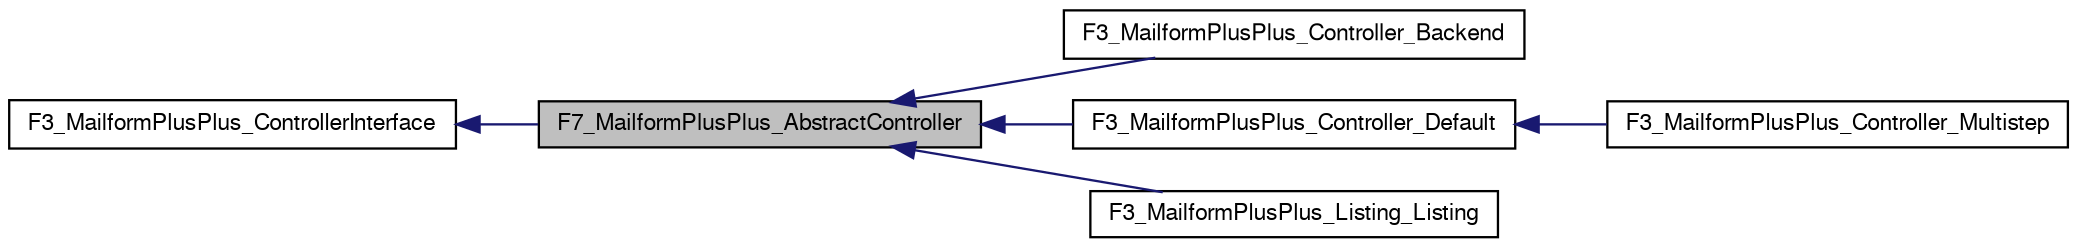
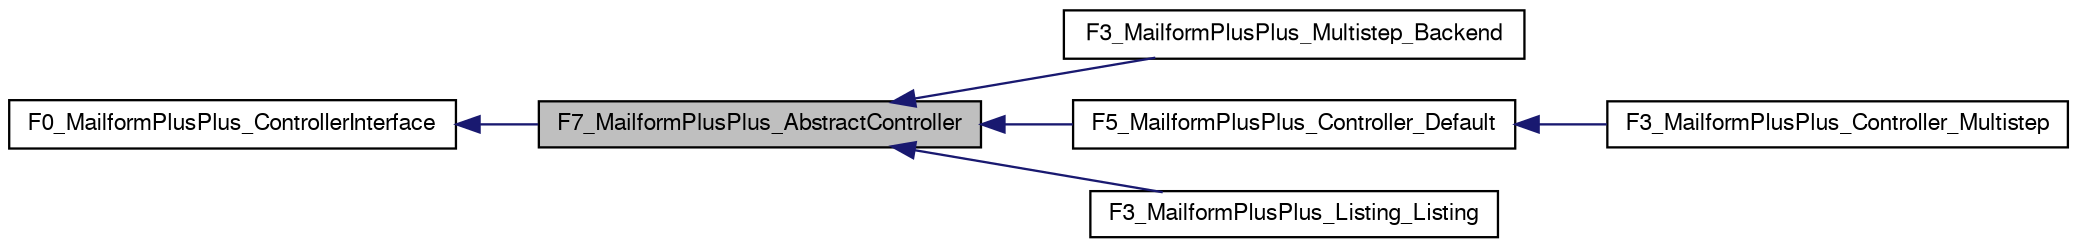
(1294, 35) -> (1294, 35)
(233, 124) -> (233, 124)
(1294, 124) -> (1294, 124)
